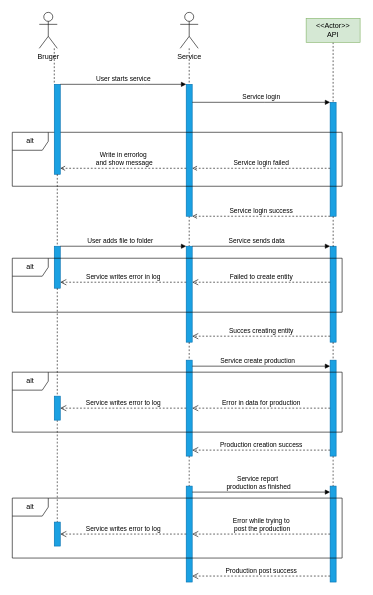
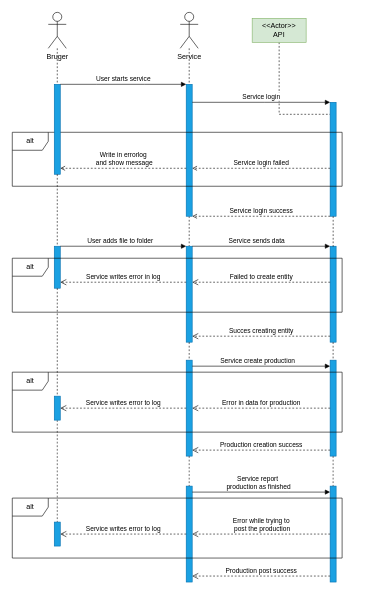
(48, 30) -> (57, 30)
(333, 30) -> (279, 30)
